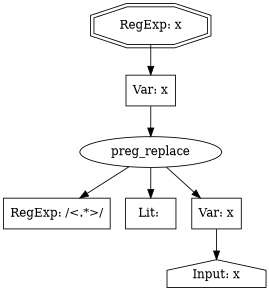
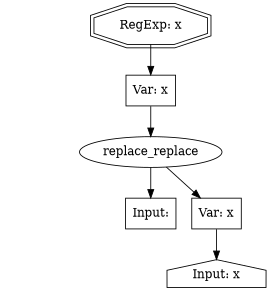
(151, 152) -> (151, 152)
(57, 214) -> none
(151, 214) -> (151, 214)
